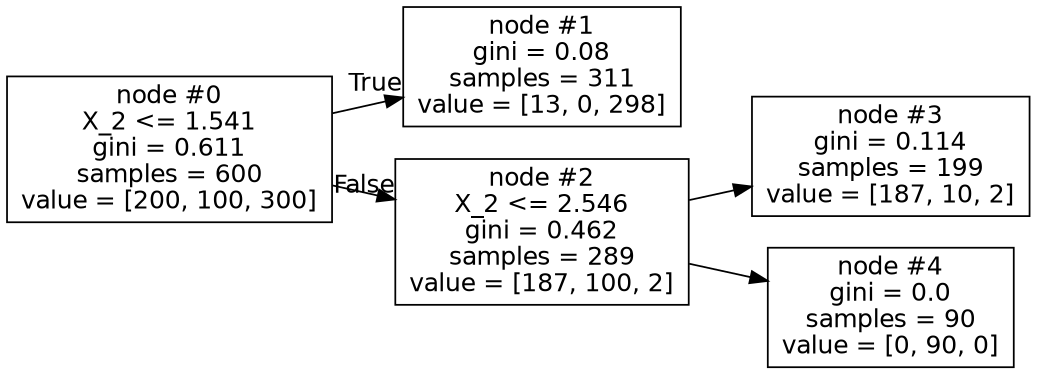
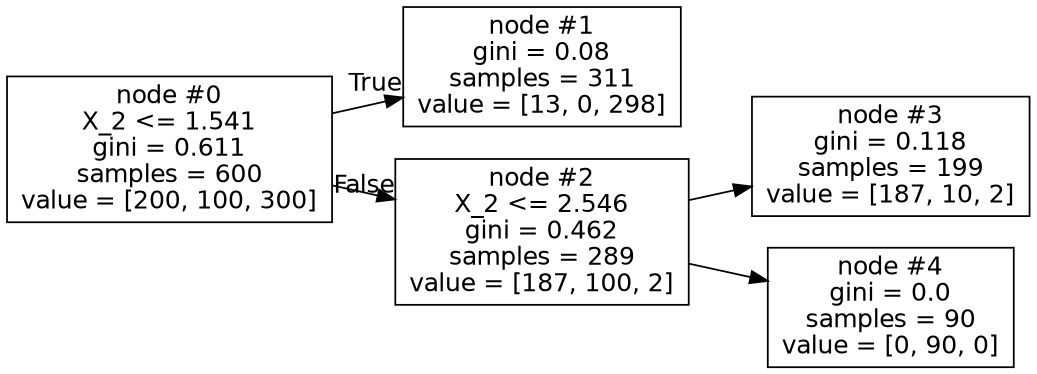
(891, 156) -> (891, 156)
